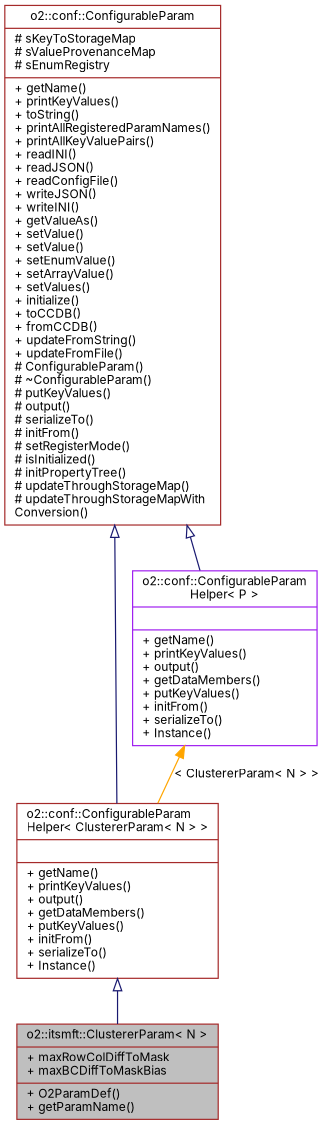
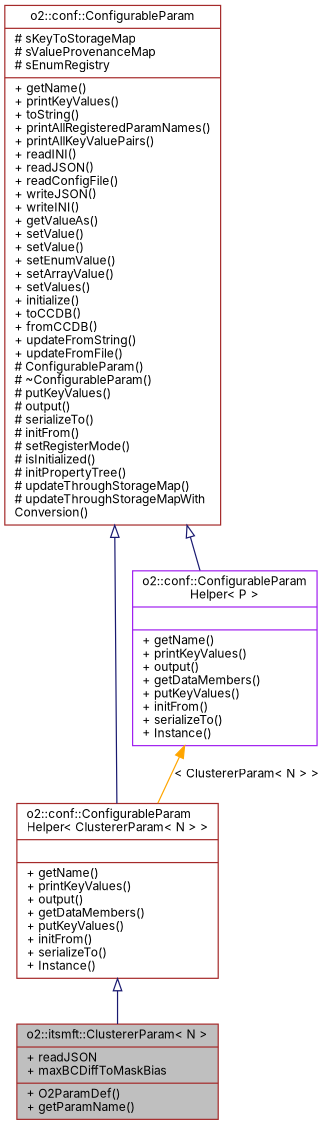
(98, 1058) -> (62, 1058)
